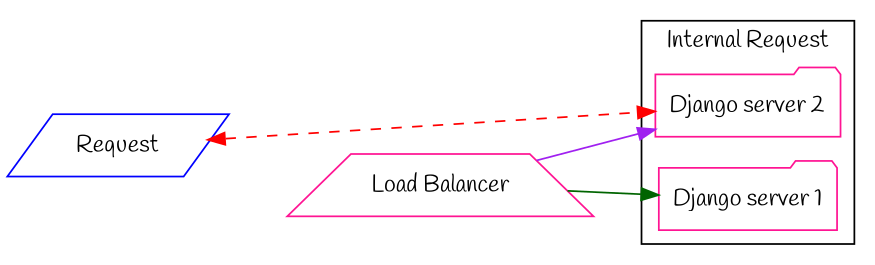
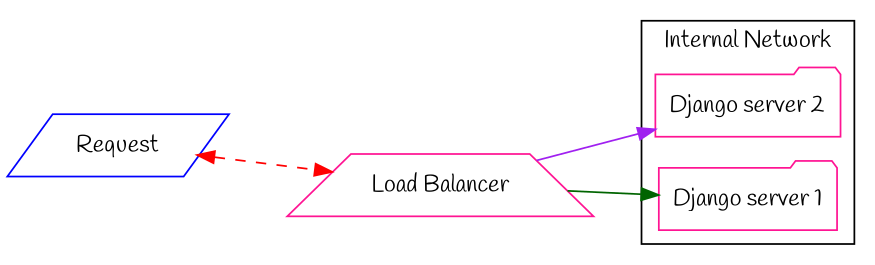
(748, 41) -> (748, 41)
(431, 126) -> (265, 163)
